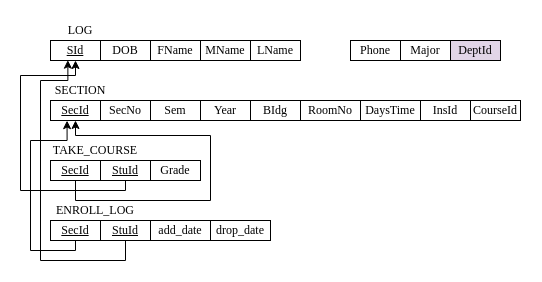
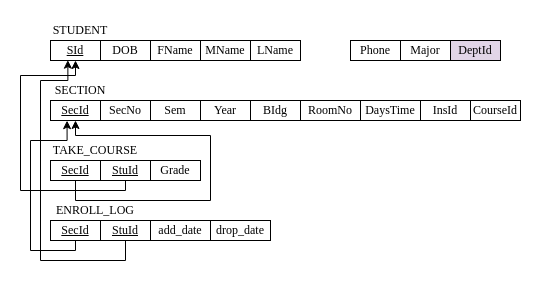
(81, 31) -> (81, 31)
